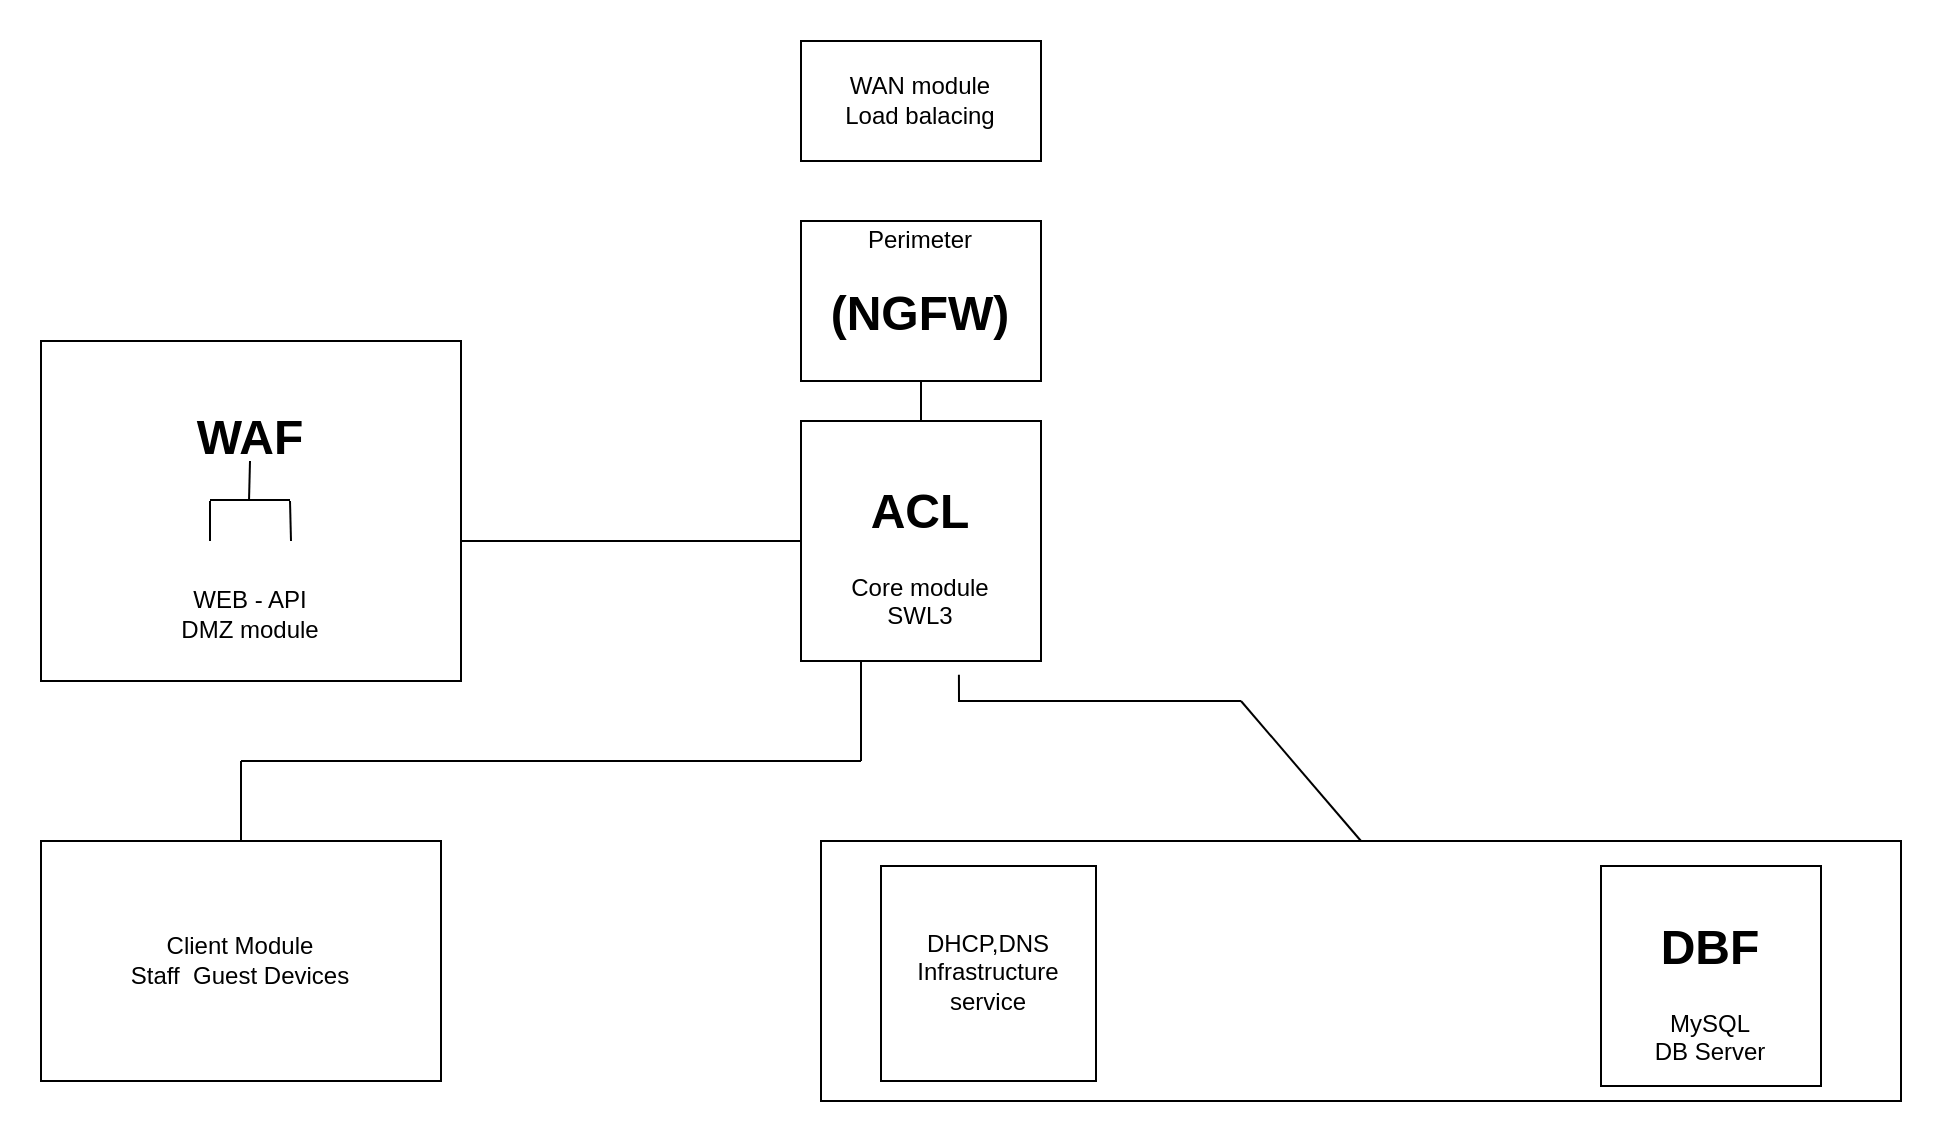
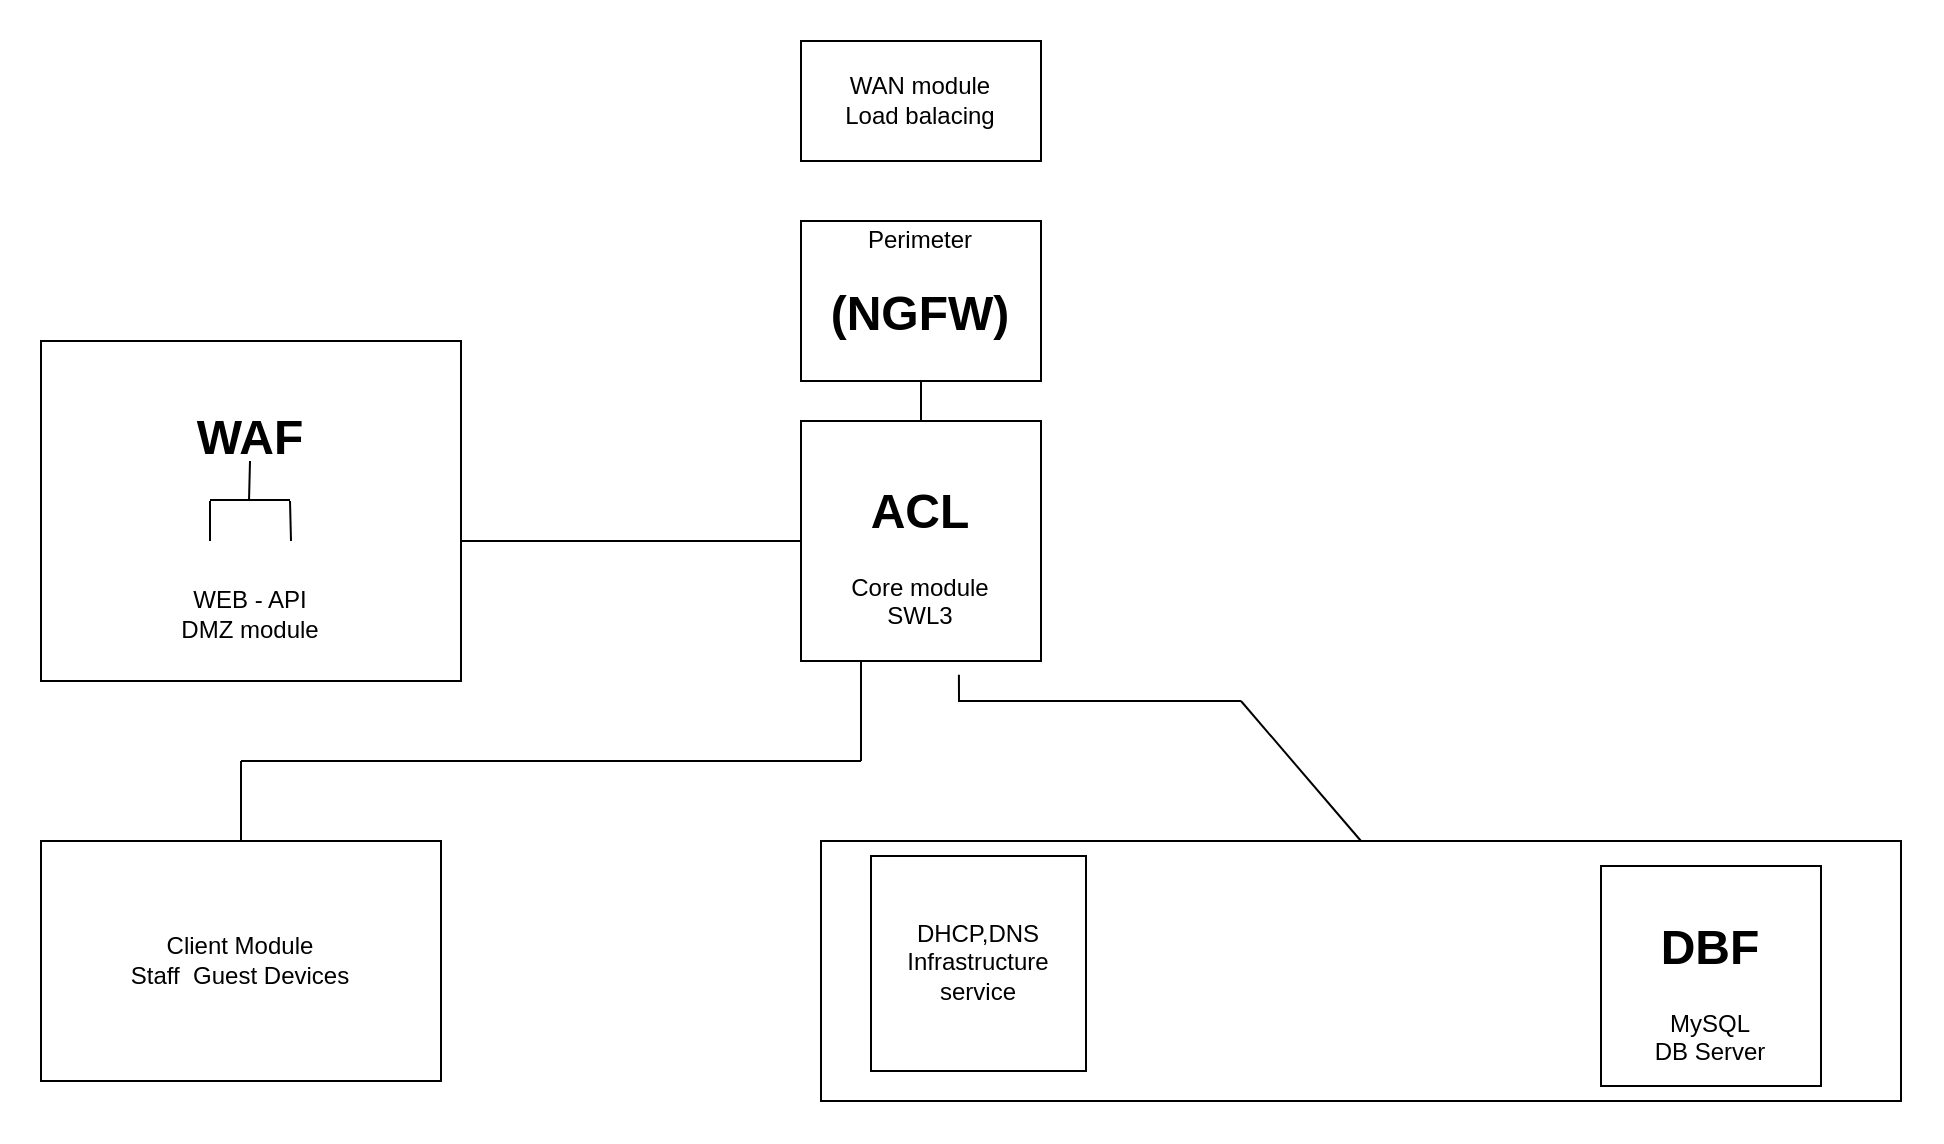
(989, 974) -> (979, 964)
